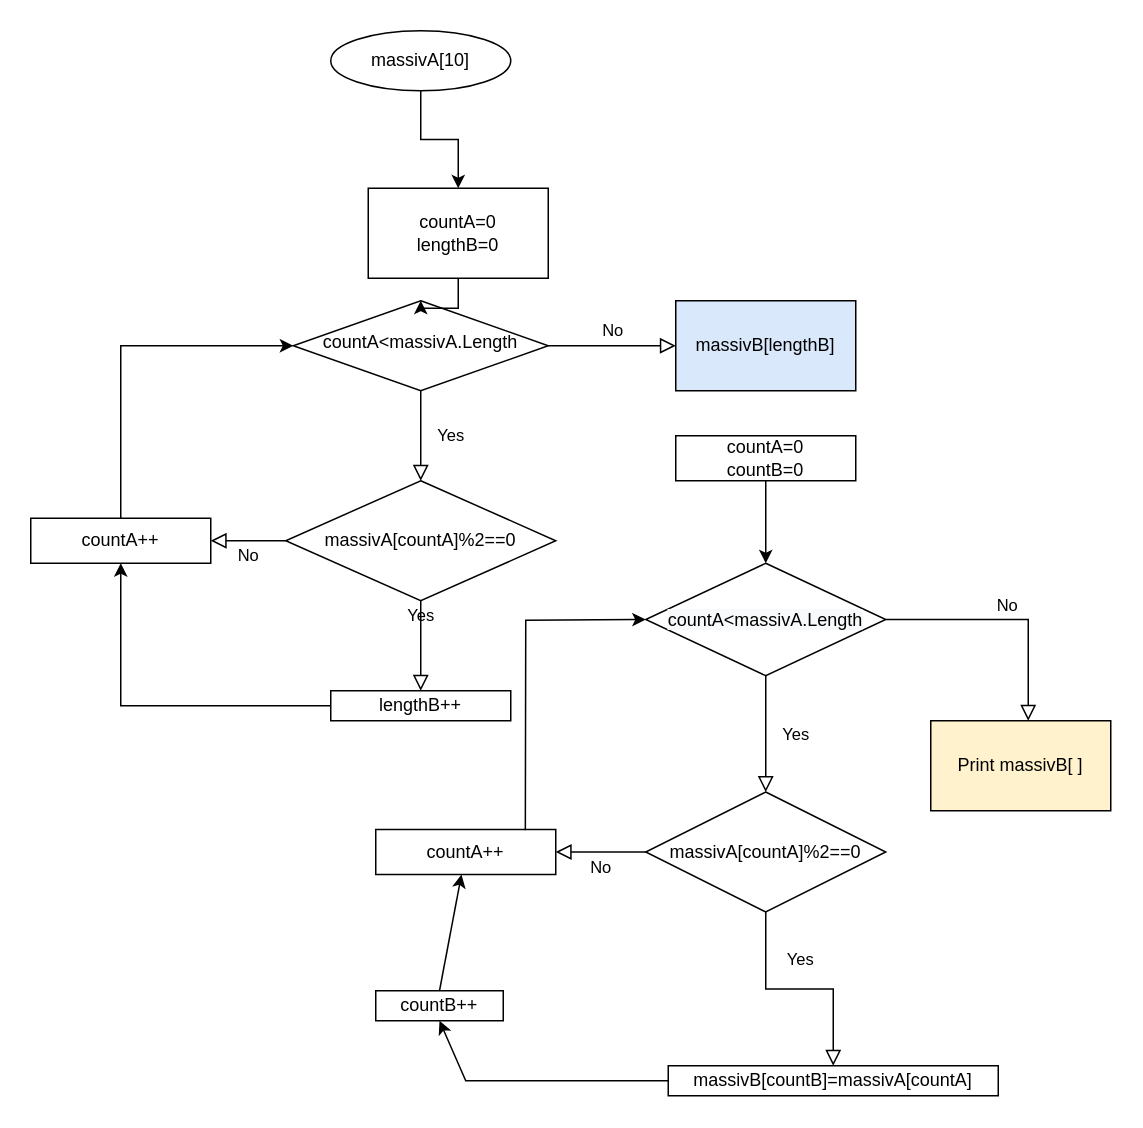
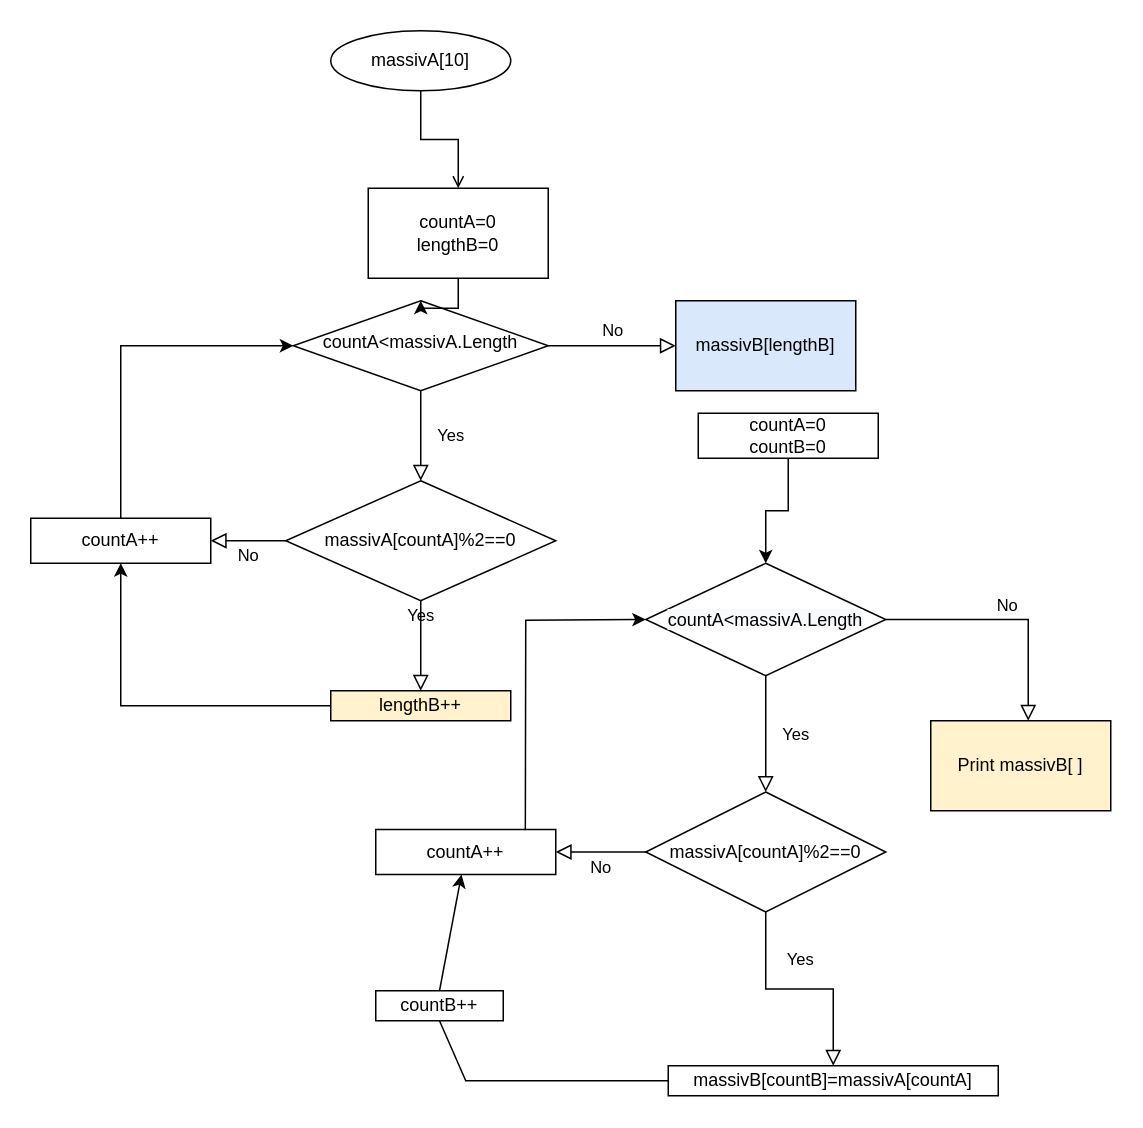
(458, 177) -> (458, 179)
(766, 458) -> (788, 436)
(421, 706) -> (421, 706)
(444, 1031) -> (442, 1026)
